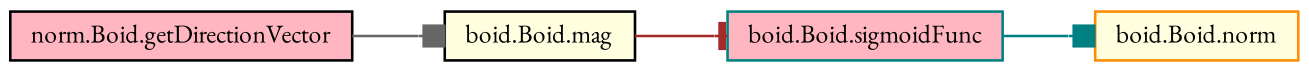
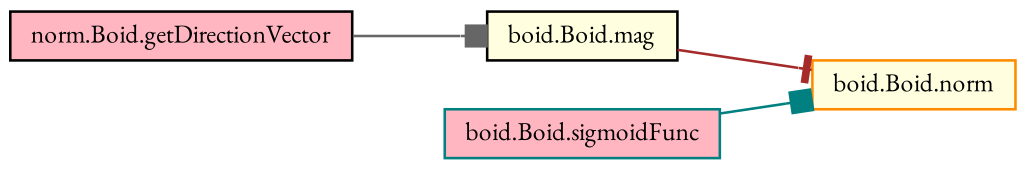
(675, 36) -> (738, 59)
